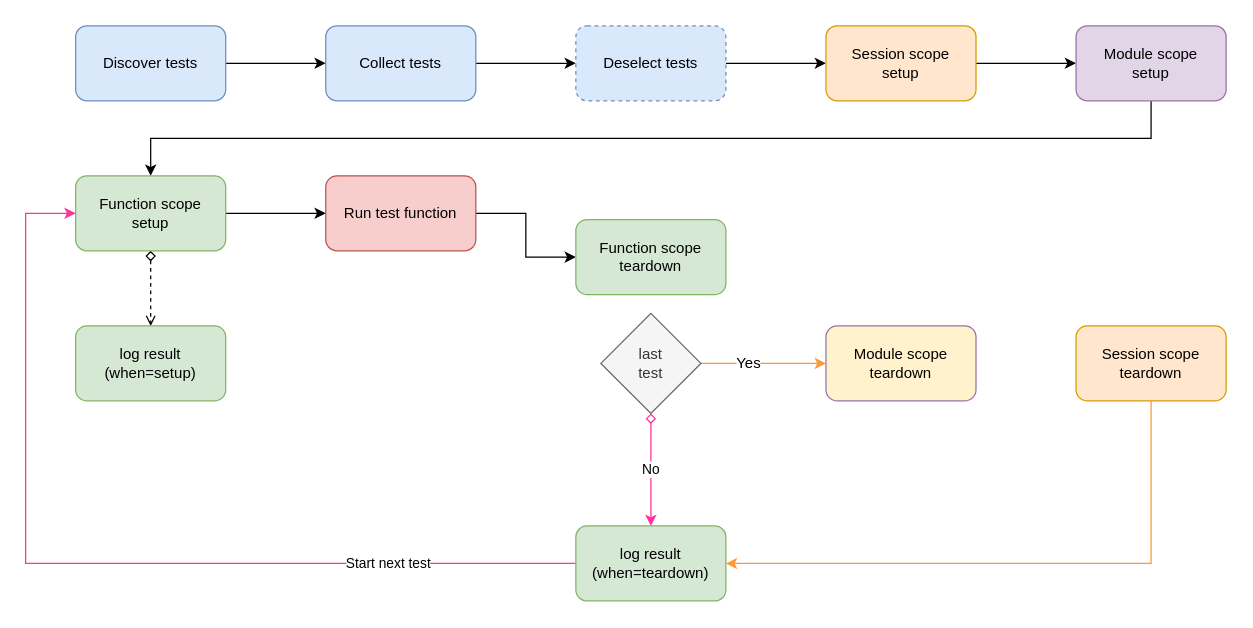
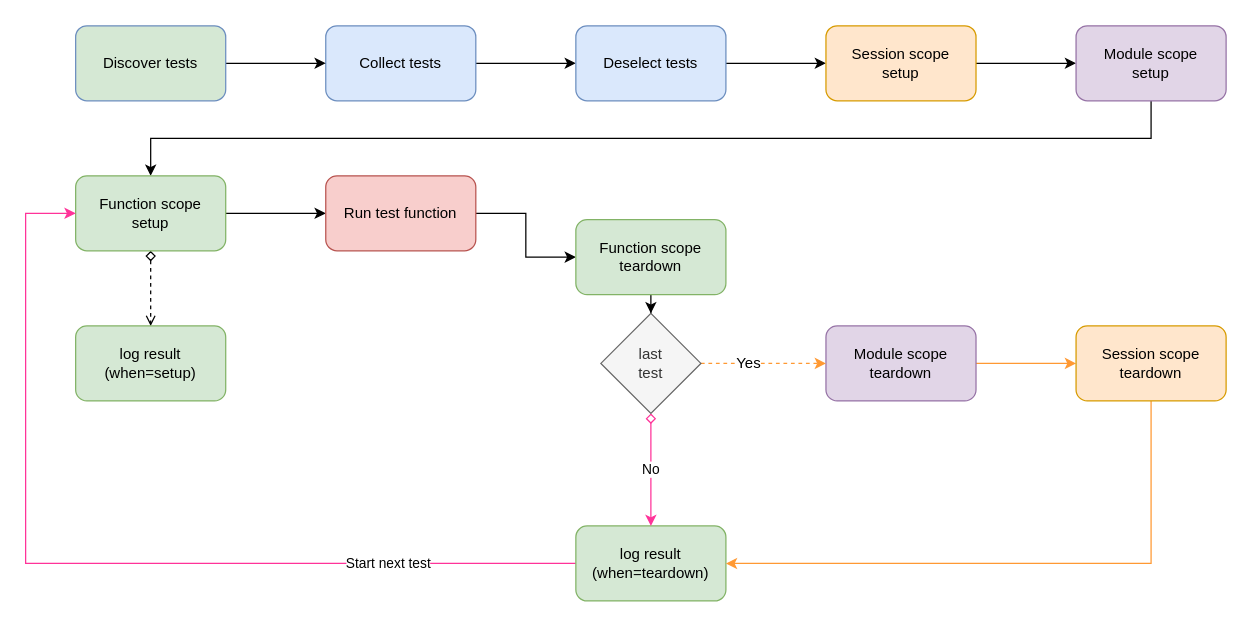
(151, 63) -> (151, 63)
(651, 63) -> (651, 63)
none -> (651, 304)
(786, 363) -> (786, 363)
(901, 363) -> (901, 363)
none -> (1022, 363)
